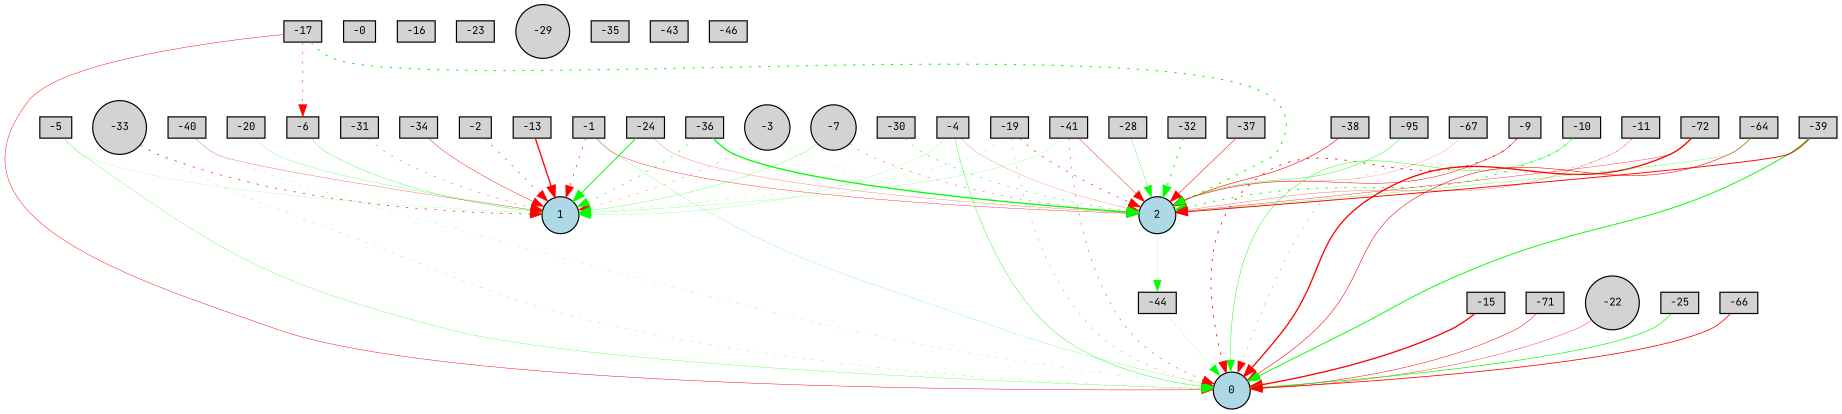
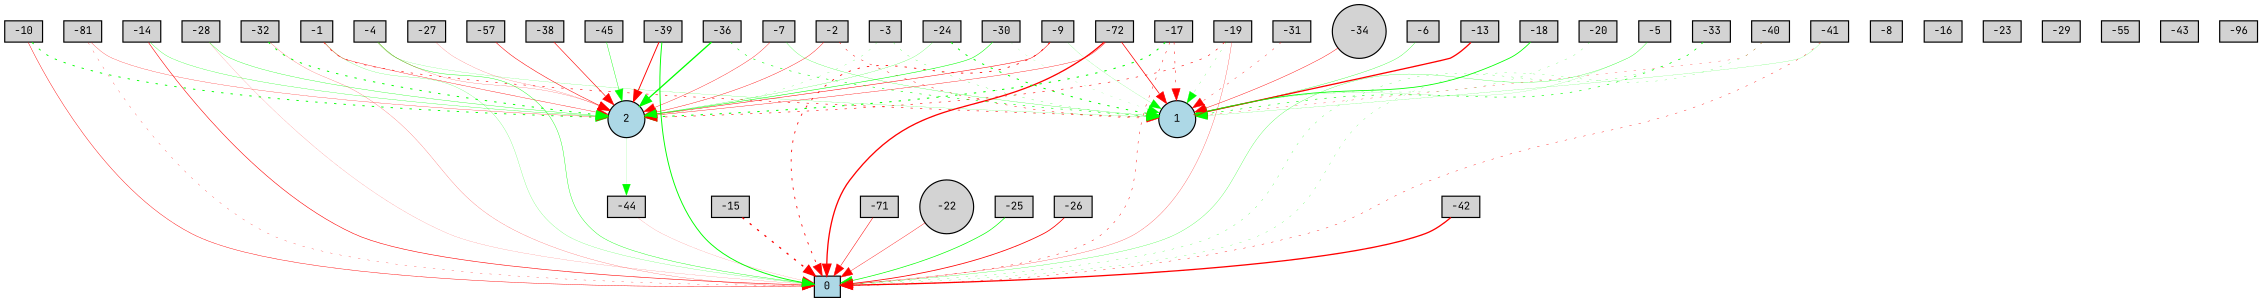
(360, 31) -> (1886, 31)
(543, 31) -> (2061, 31)
(610, 31) -> (2120, 31)
(728, 31) -> (2239, 31)
none -> (1539, 31)
none -> (1093, 64)
none -> (1140, 68)
(303, 73) -> (1175, 59)
(120, 128) -> (1711, 31)
(419, 128) -> (1359, 31)
(767, 128) -> (885, 31)
(833, 128) -> (779, 31)
(1246, 128) -> (486, 31)
(1409, 128) -> (604, 31)
(1468, 128) -> (427, 31)
(1641, 128) -> (83, 31)
(1759, 128) -> (142, 31)
(609, 166) -> (1070, 96)
(1107, 166) -> (745, 86)
(319, 169) -> (1403, 92)
(317, 176) -> (1488, 86)
(766, 178) -> (798, 89)
(673, 181) -> (1015, 95)
(253, 183) -> (1536, 96)
(1011, 187) -> (828, 88)
(984, 192) -> (715, 80)
none -> (1461, 207)
(1263, 221) -> (367, 271)
none -> (507, 226)
none -> (472, 241)
(1067, 295) -> (1104, 246)
(1739, 303) -> (1073, 207)
(1189, 340) -> (713, 255)
(406, 356) -> (1091, 241)
(1372, 359) -> (774, 243)
(1232, 391) -> (827, 287)
